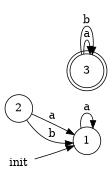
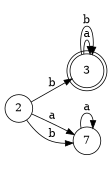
none -> (48, 92)
(87, 141) -> (87, 141)
(19, 163) -> none
